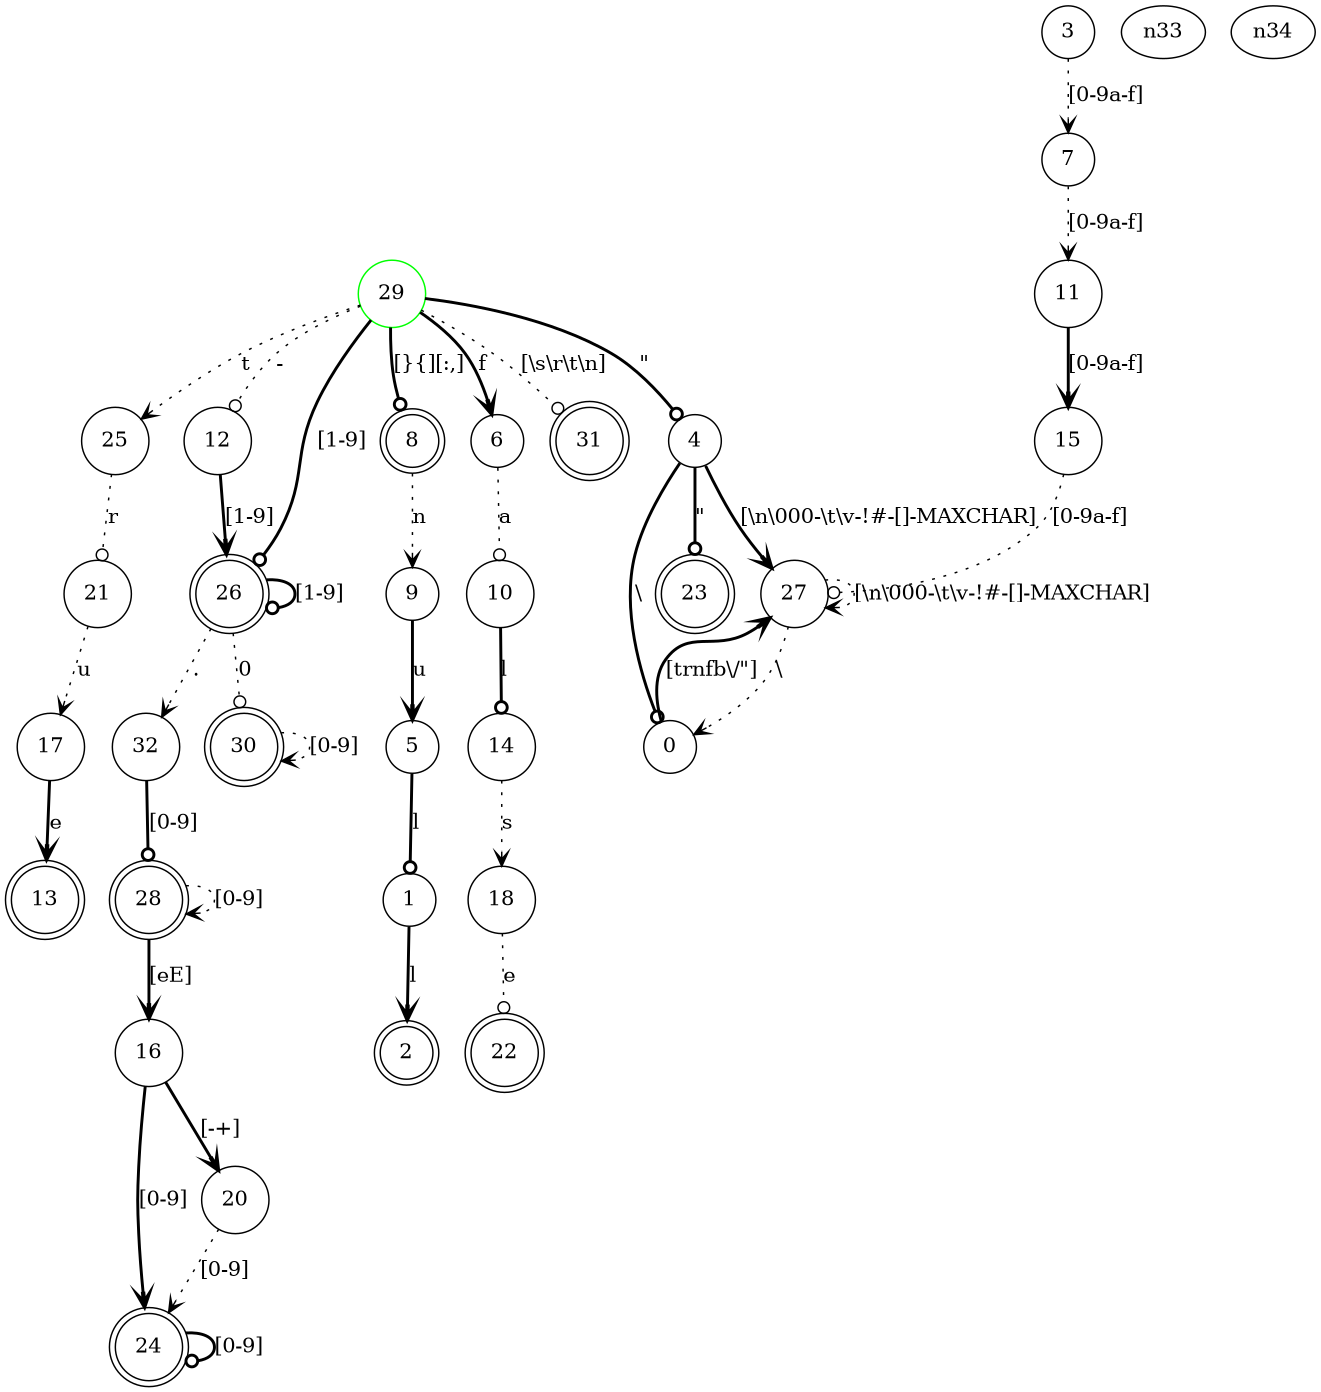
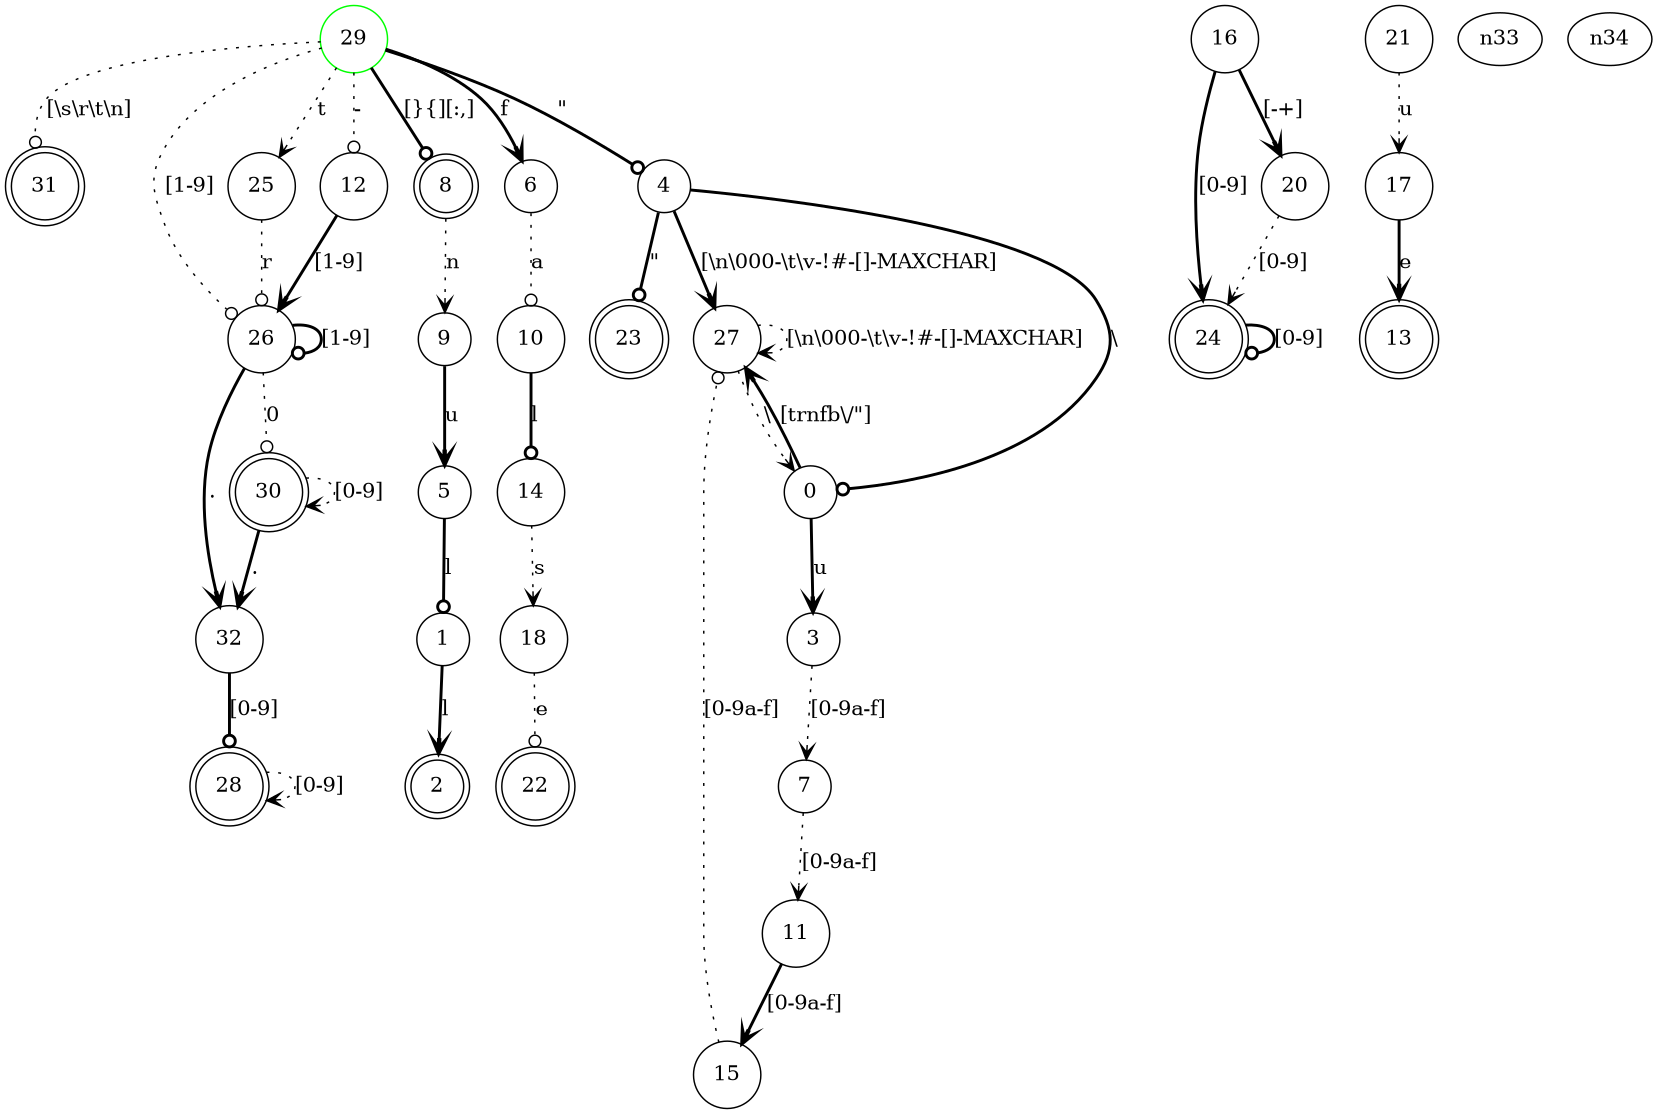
(306, 433) -> (166, 146)
(107, 512) -> (262, 257)
none -> (812, 558)
none -> (250, 561)
(229, 594) -> (262, 339)
(190, 666) -> (205, 477)
(149, 972) -> none
